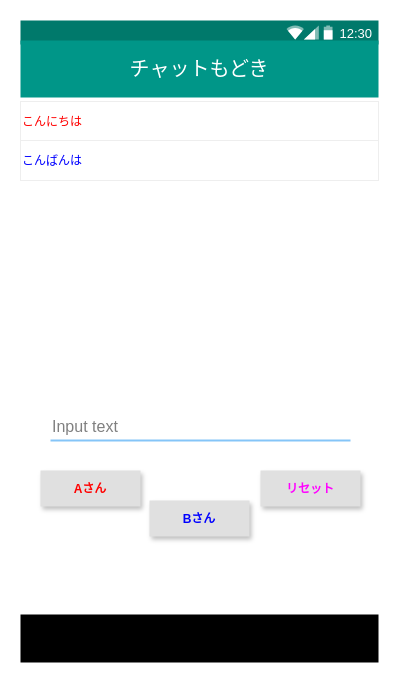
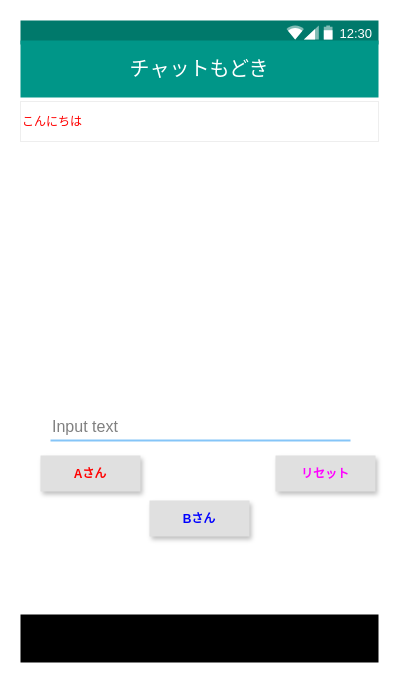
(200, 161) -> none
(91, 489) -> (91, 474)
(311, 489) -> (326, 474)
